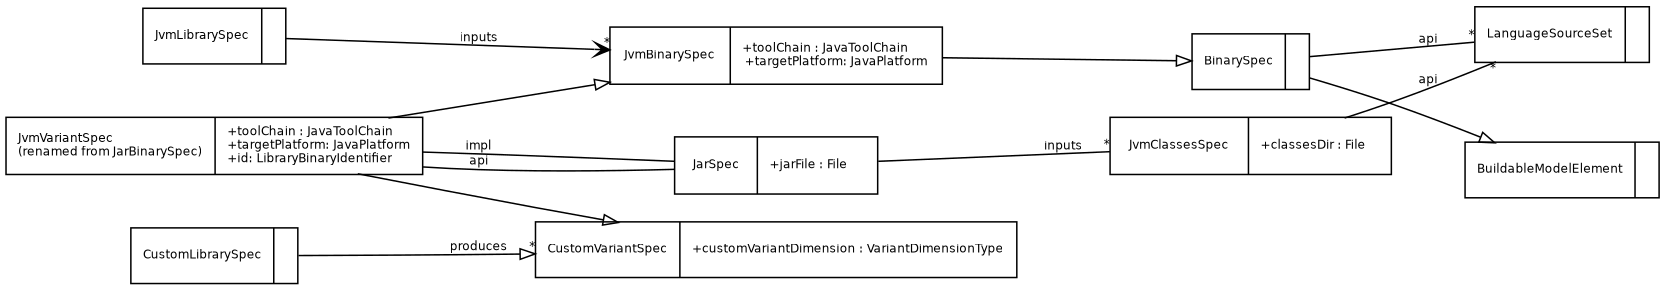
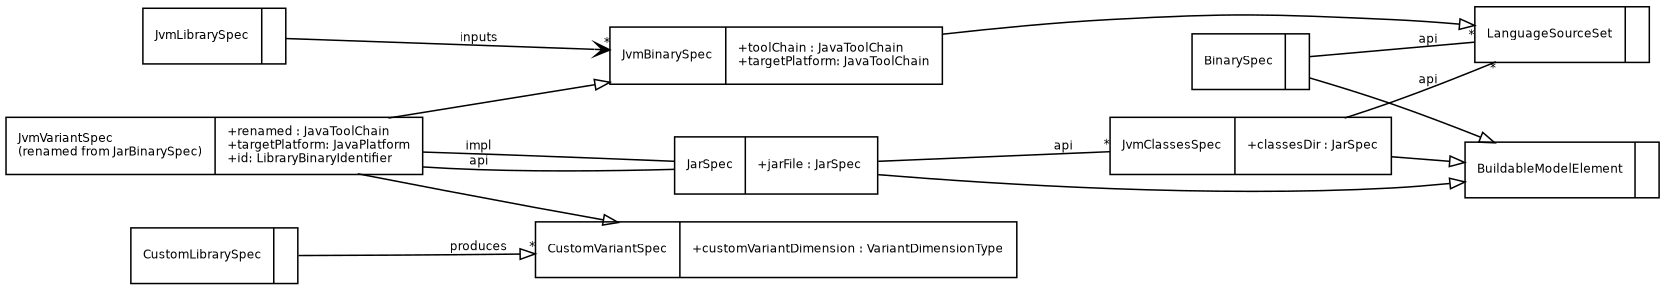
(1059, 59) -> (1201, 16)
(836, 62) -> (834, 62)
(311, 132) -> (309, 132)
(1313, 145) -> (1313, 145)
(1063, 147) -> (1063, 147)
none -> (1420, 159)
(811, 165) -> (811, 165)
none -> (1164, 190)
